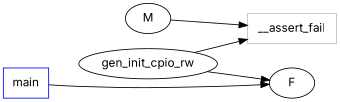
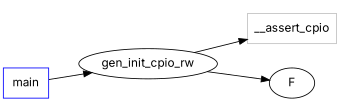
(148, 18) -> none
(292, 29) -> (292, 29)
(155, 88) -> (66, 77)
